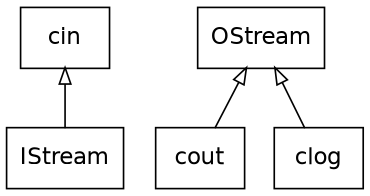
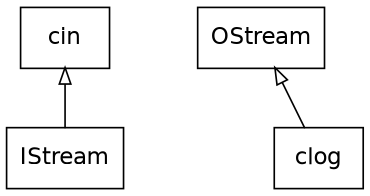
(200, 158) -> none
